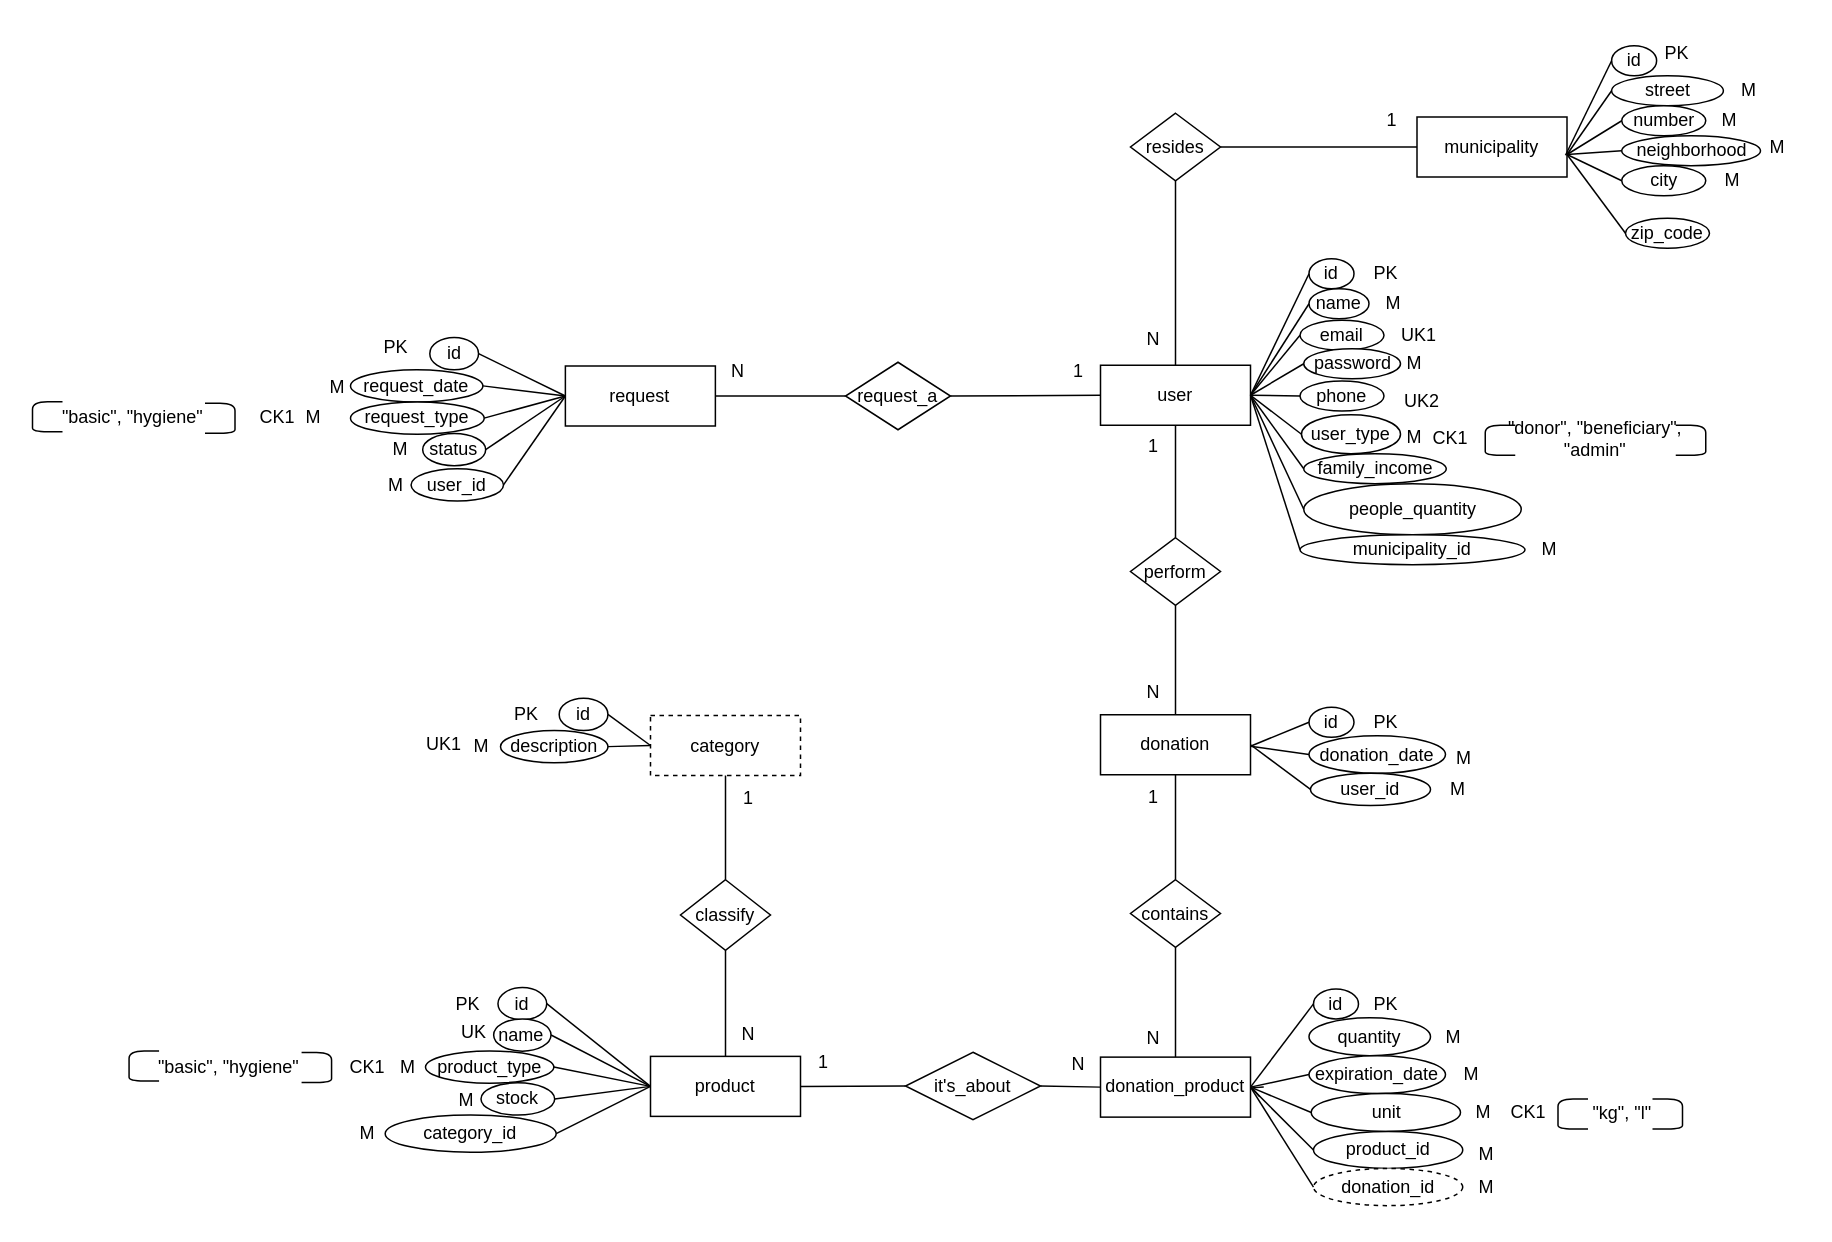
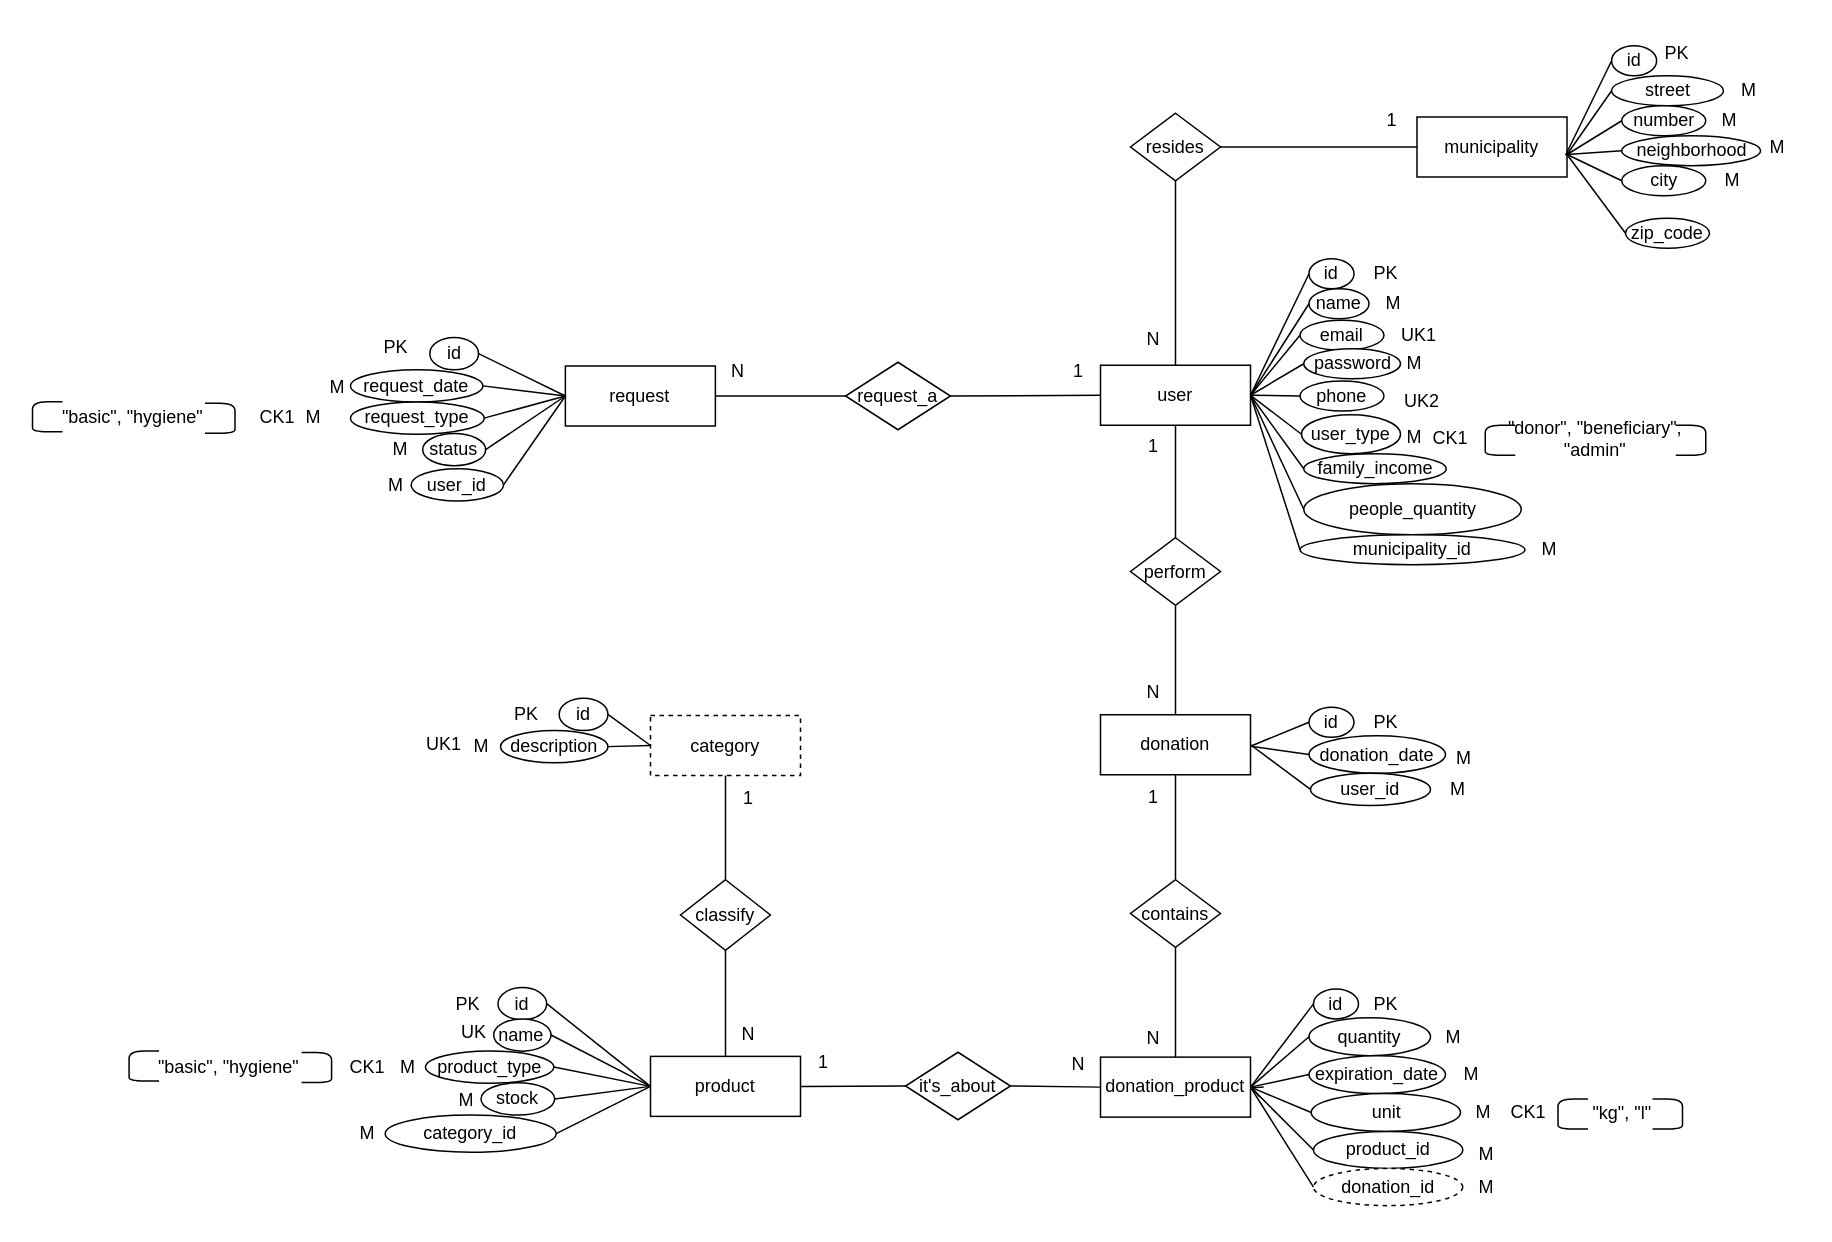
none -> (1284, 1058)
(973, 1086) -> (958, 1086)
